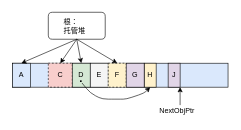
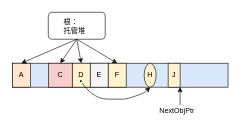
(21, 75) -> (21, 75)
(60, 75) -> (60, 75)
(81, 75) -> (81, 75)
(117, 75) -> (117, 75)
(135, 75) -> none
(150, 75) -> (150, 75)
(174, 75) -> (174, 75)
